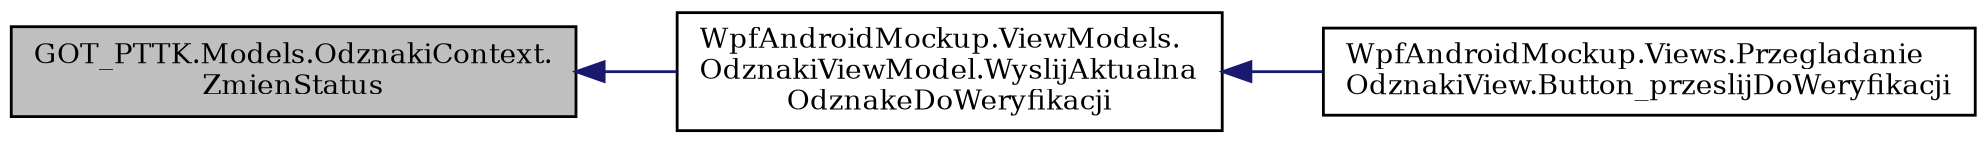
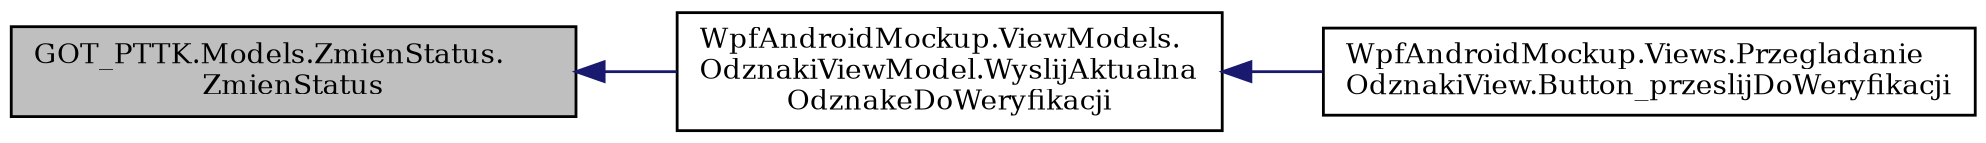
(294, 72) -> (294, 72)
